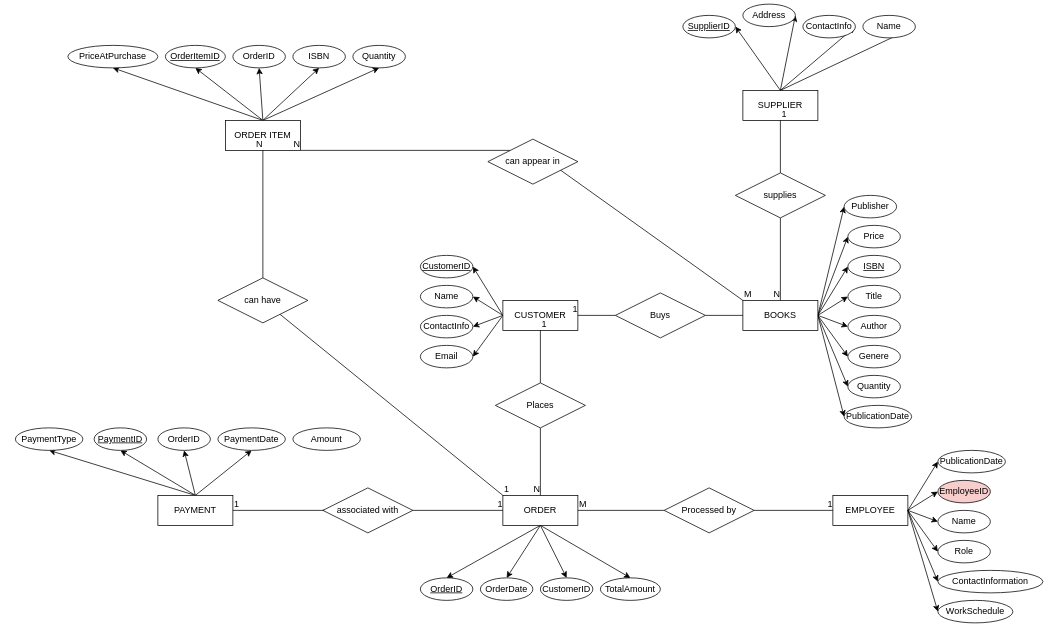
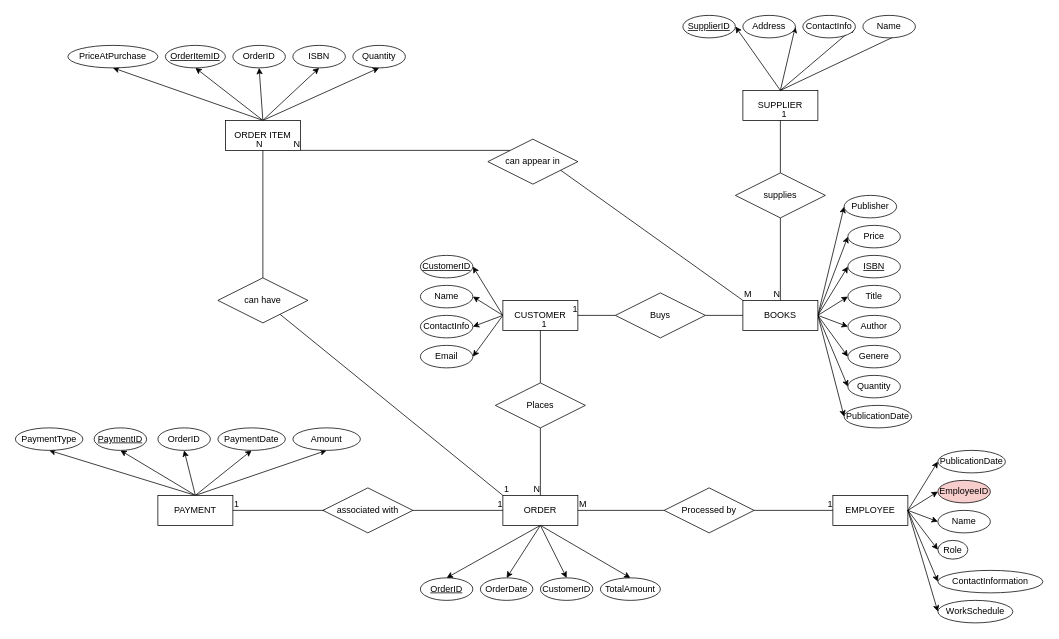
(769, 15) -> (769, 27)
none -> (260, 473)
(964, 552) -> (953, 550)
